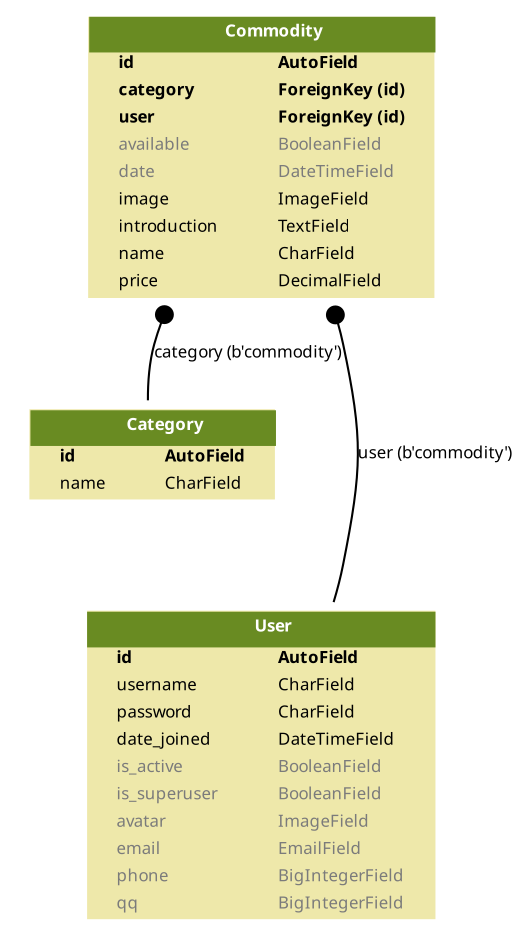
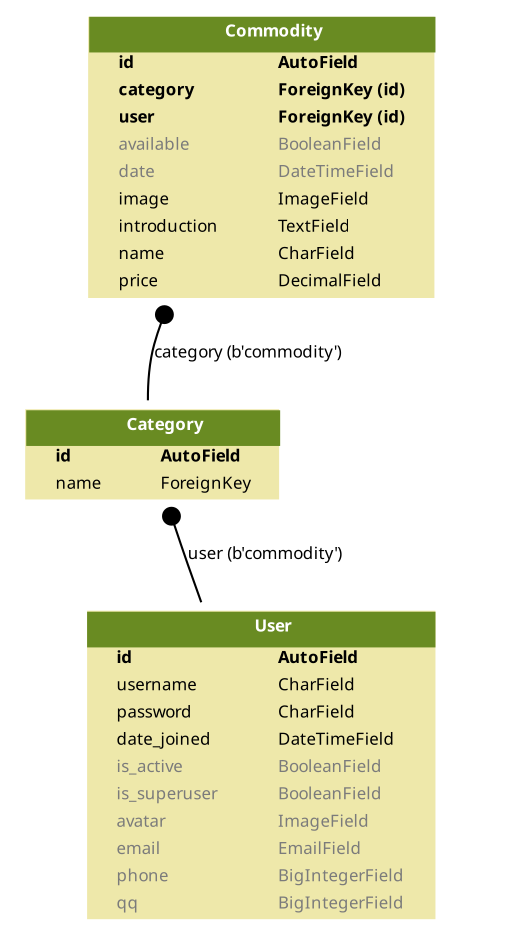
(357, 463) -> (187, 564)
(204, 484) -> (206, 484)
